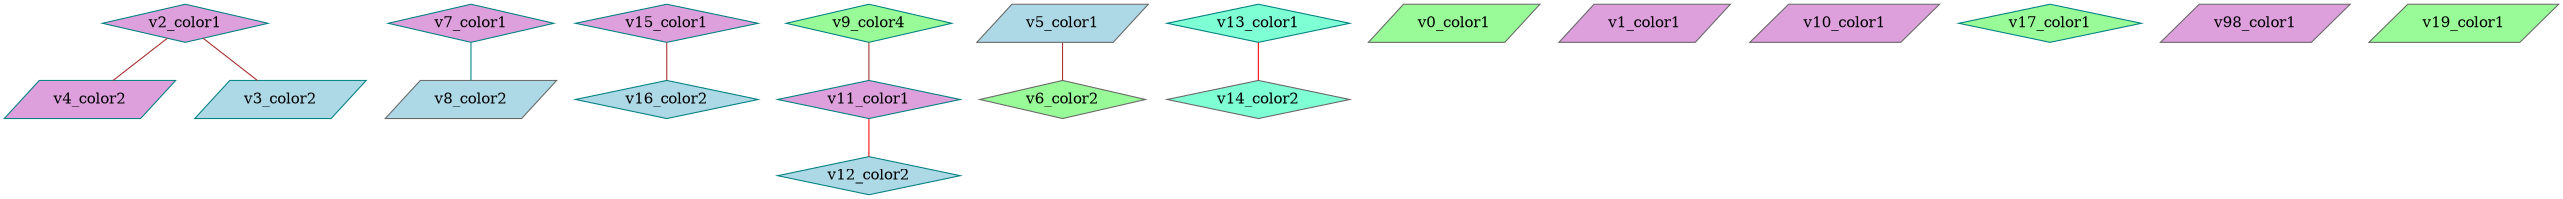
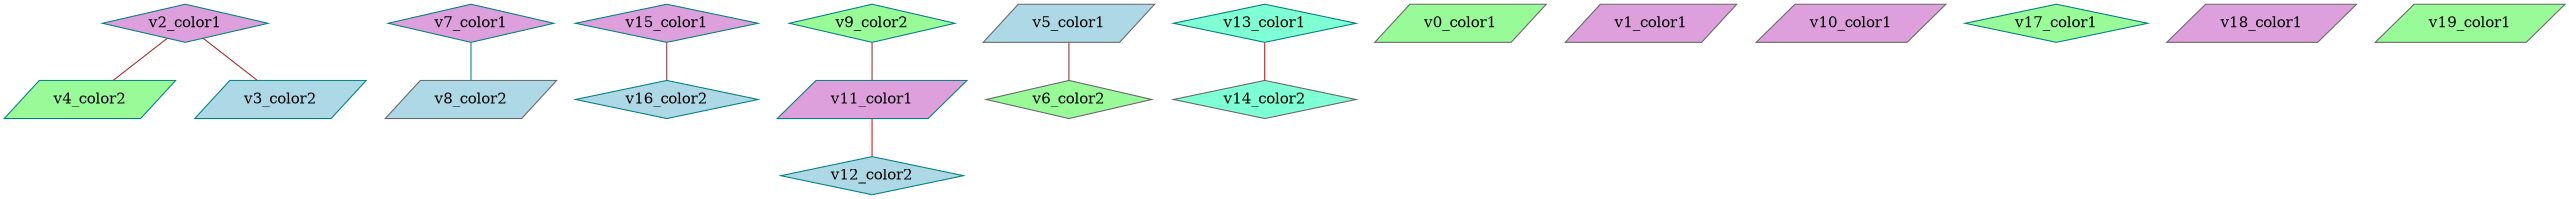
(869, 23) -> (872, 23)
(2255, 23) -> (2262, 23)
(90, 99) -> (90, 99)
(869, 99) -> (872, 99)
